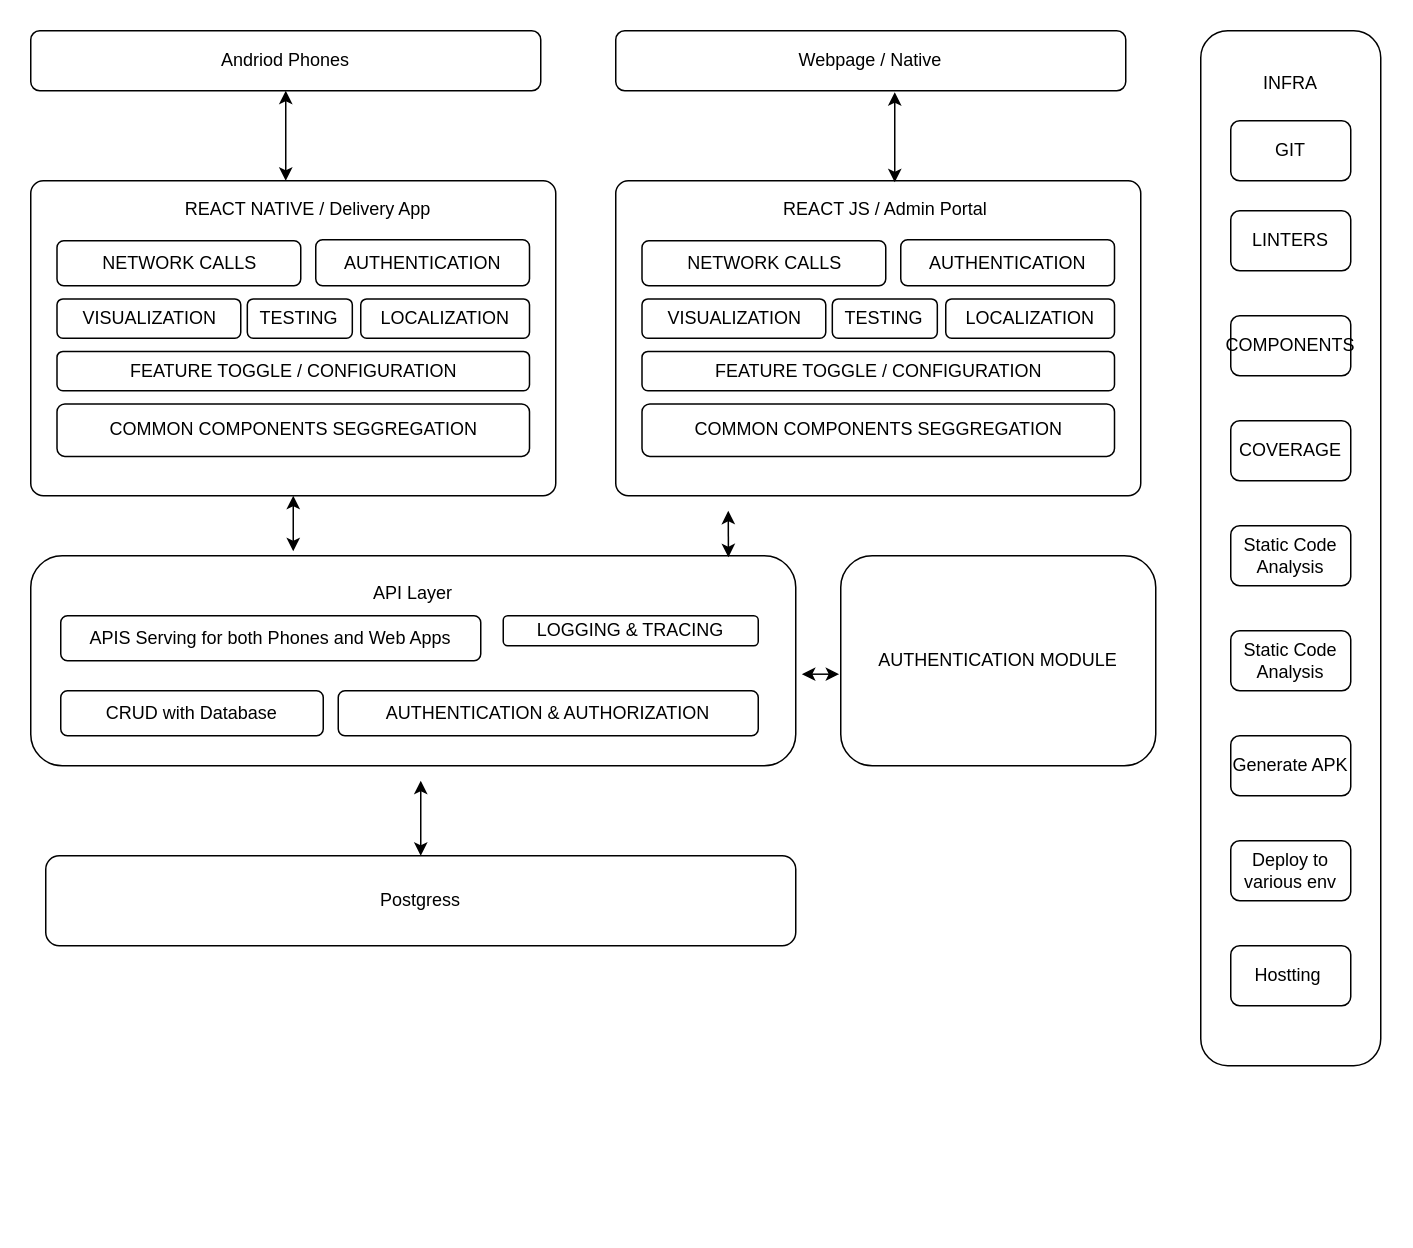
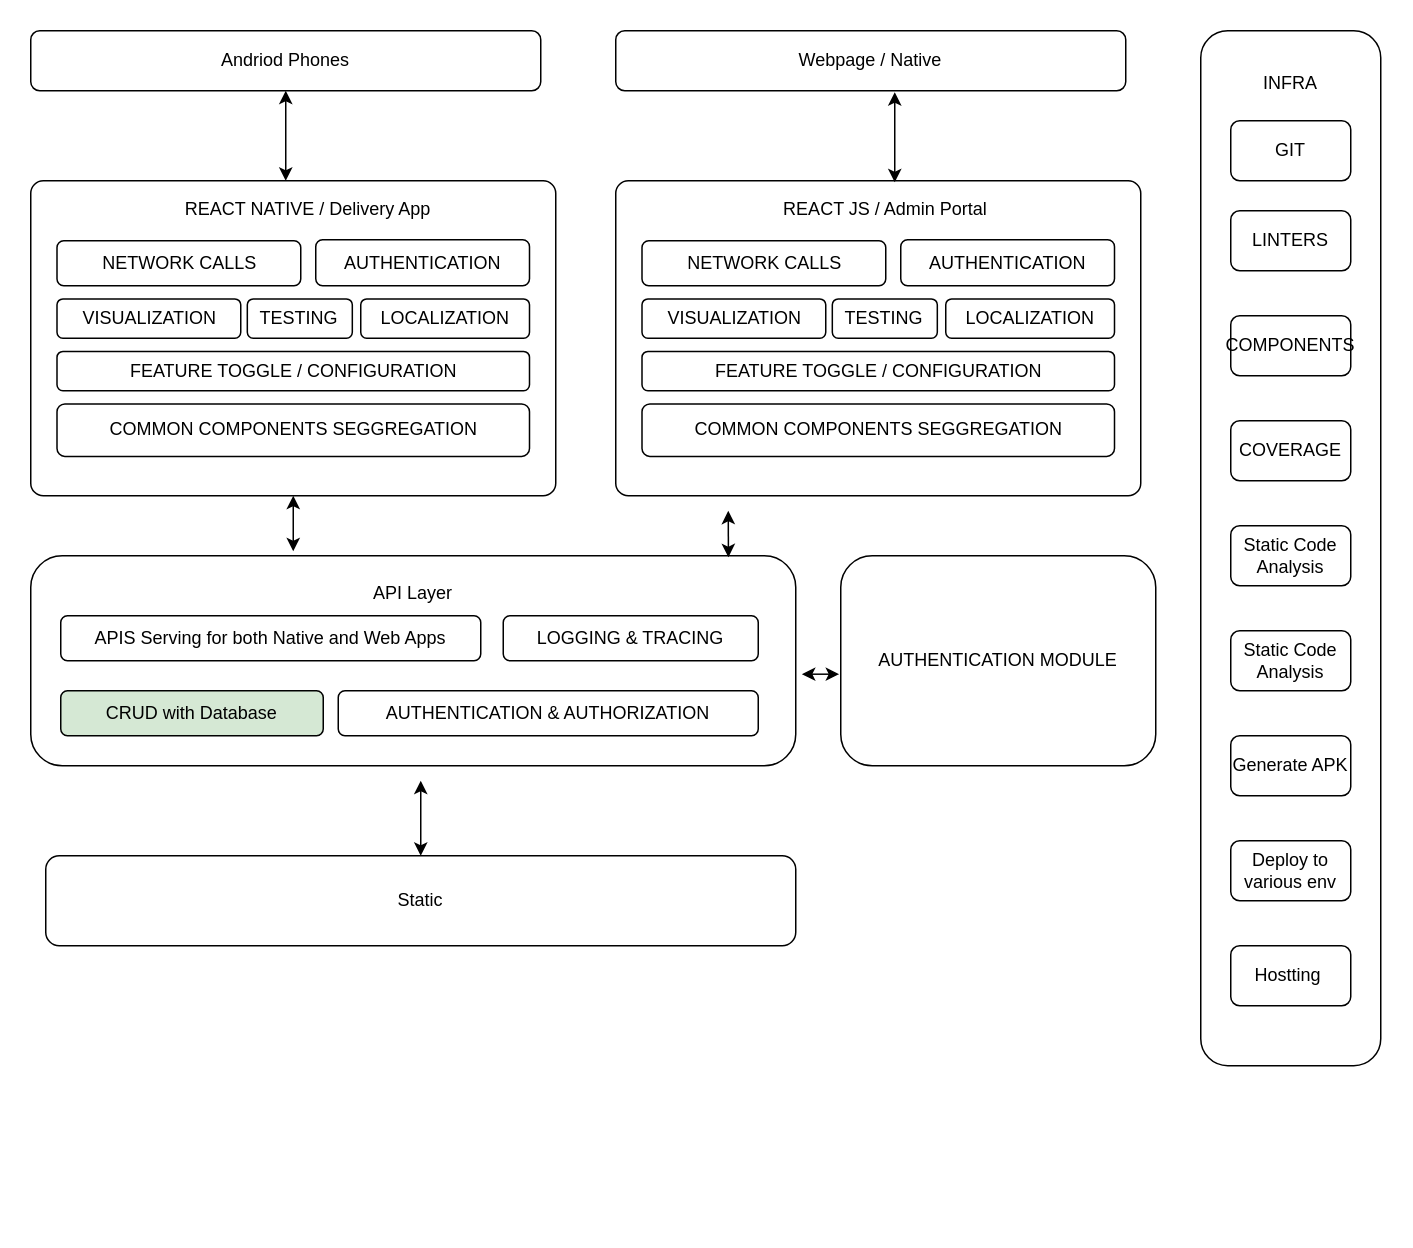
(631, 631) -> (631, 638)
(271, 638) -> (271, 638)
(192, 713) -> (192, 713)
(421, 901) -> (421, 901)
